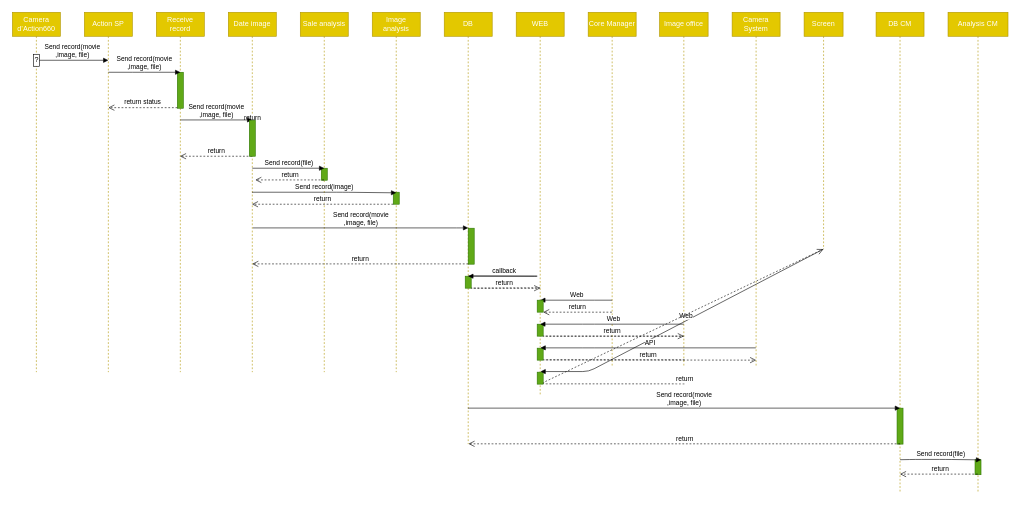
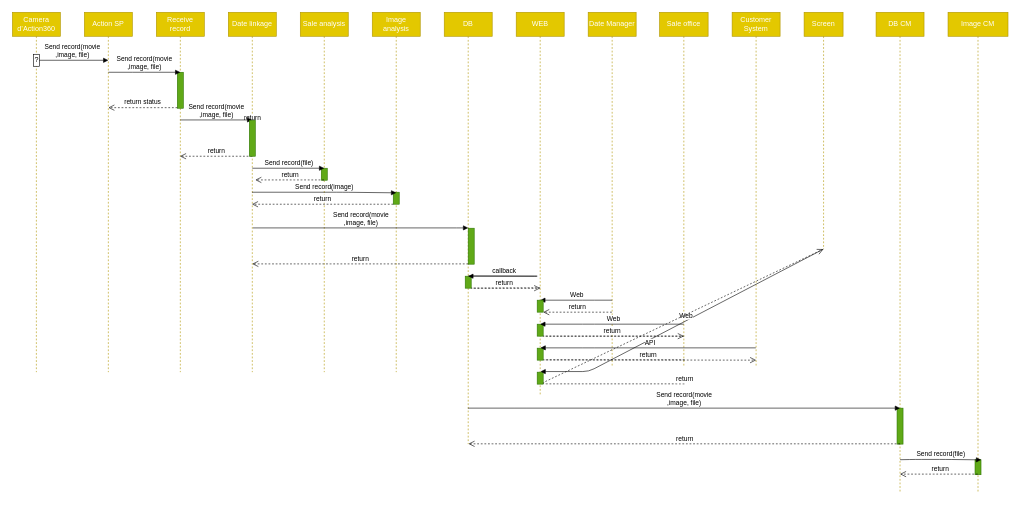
(36, 24) -> (36, 24)
(252, 24) -> (252, 24)
(612, 24) -> (612, 24)
(684, 24) -> (684, 24)
(756, 24) -> (756, 24)
(978, 24) -> (978, 24)
